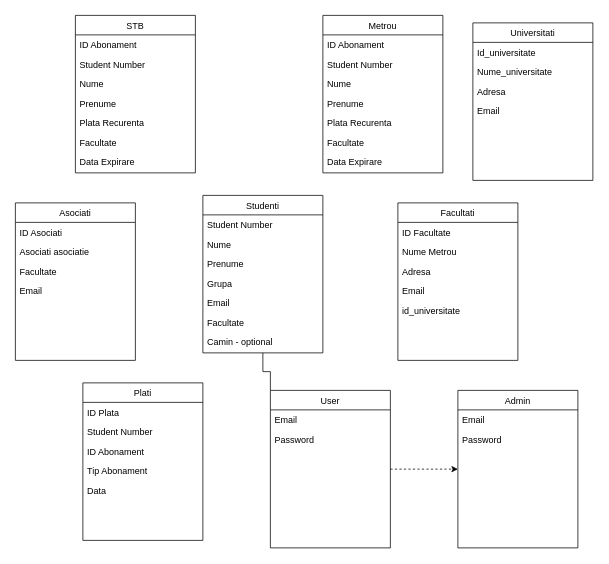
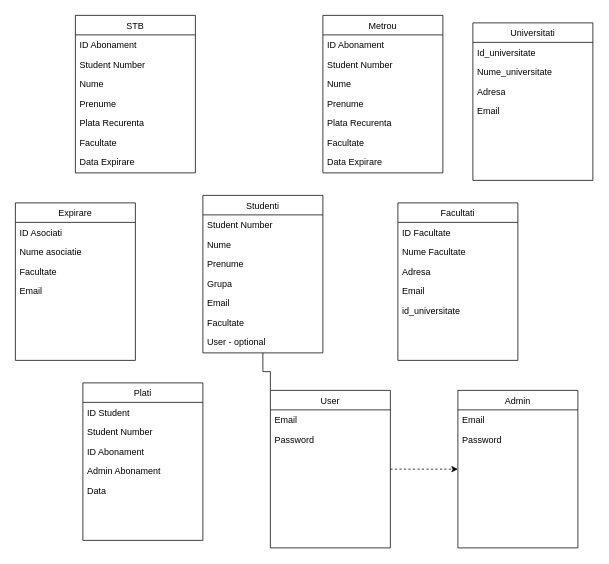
(75, 213) -> (75, 213)
(59, 252) -> (51, 252)
(429, 252) -> (435, 252)
(241, 342) -> (240, 342)
(105, 413) -> (111, 413)
(117, 471) -> (122, 471)
